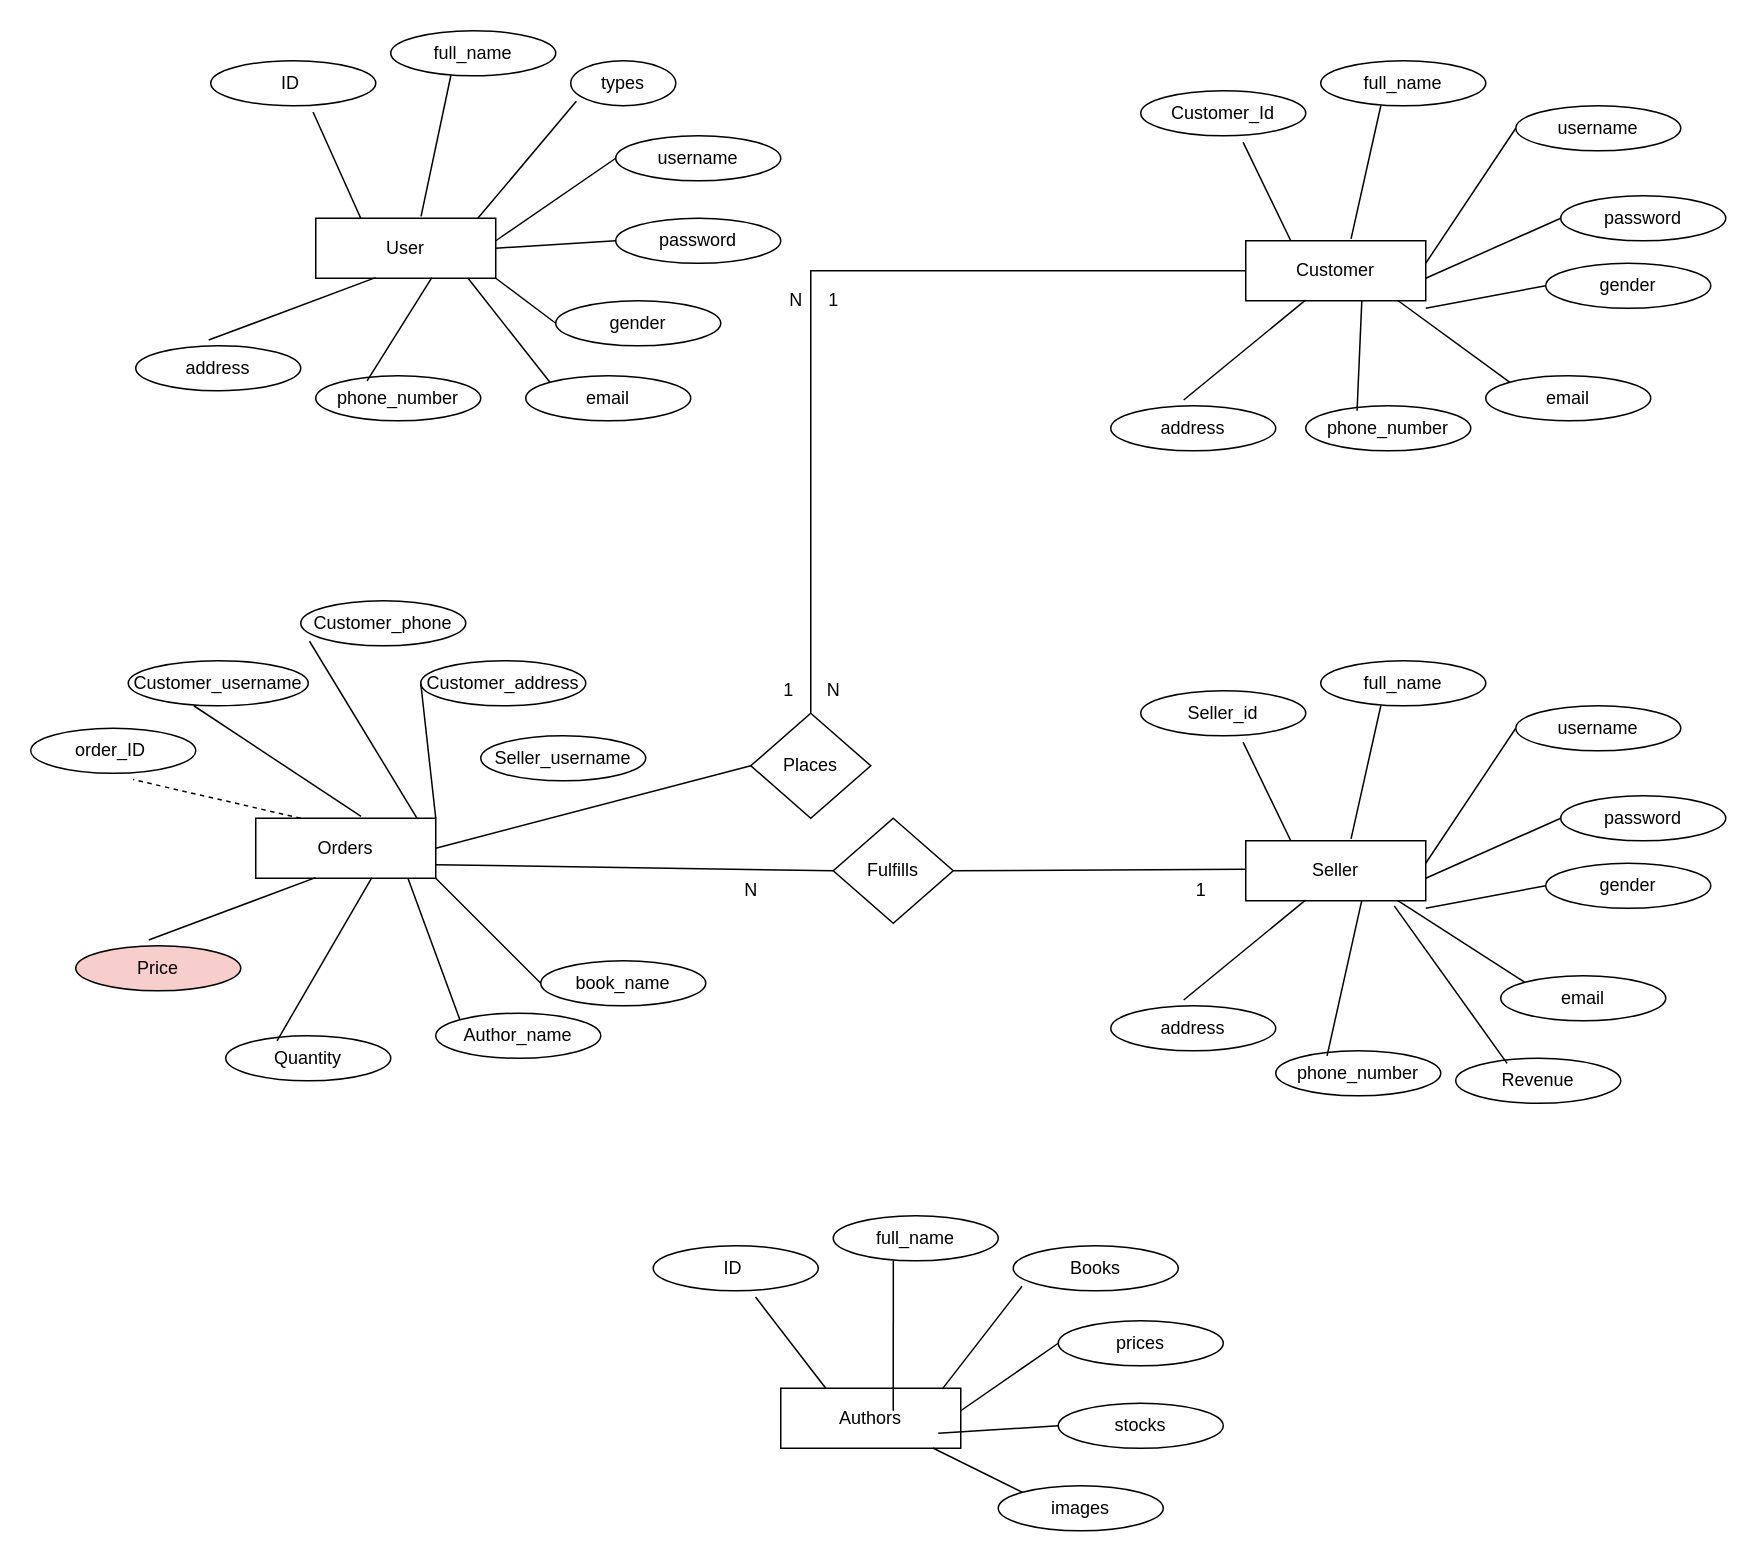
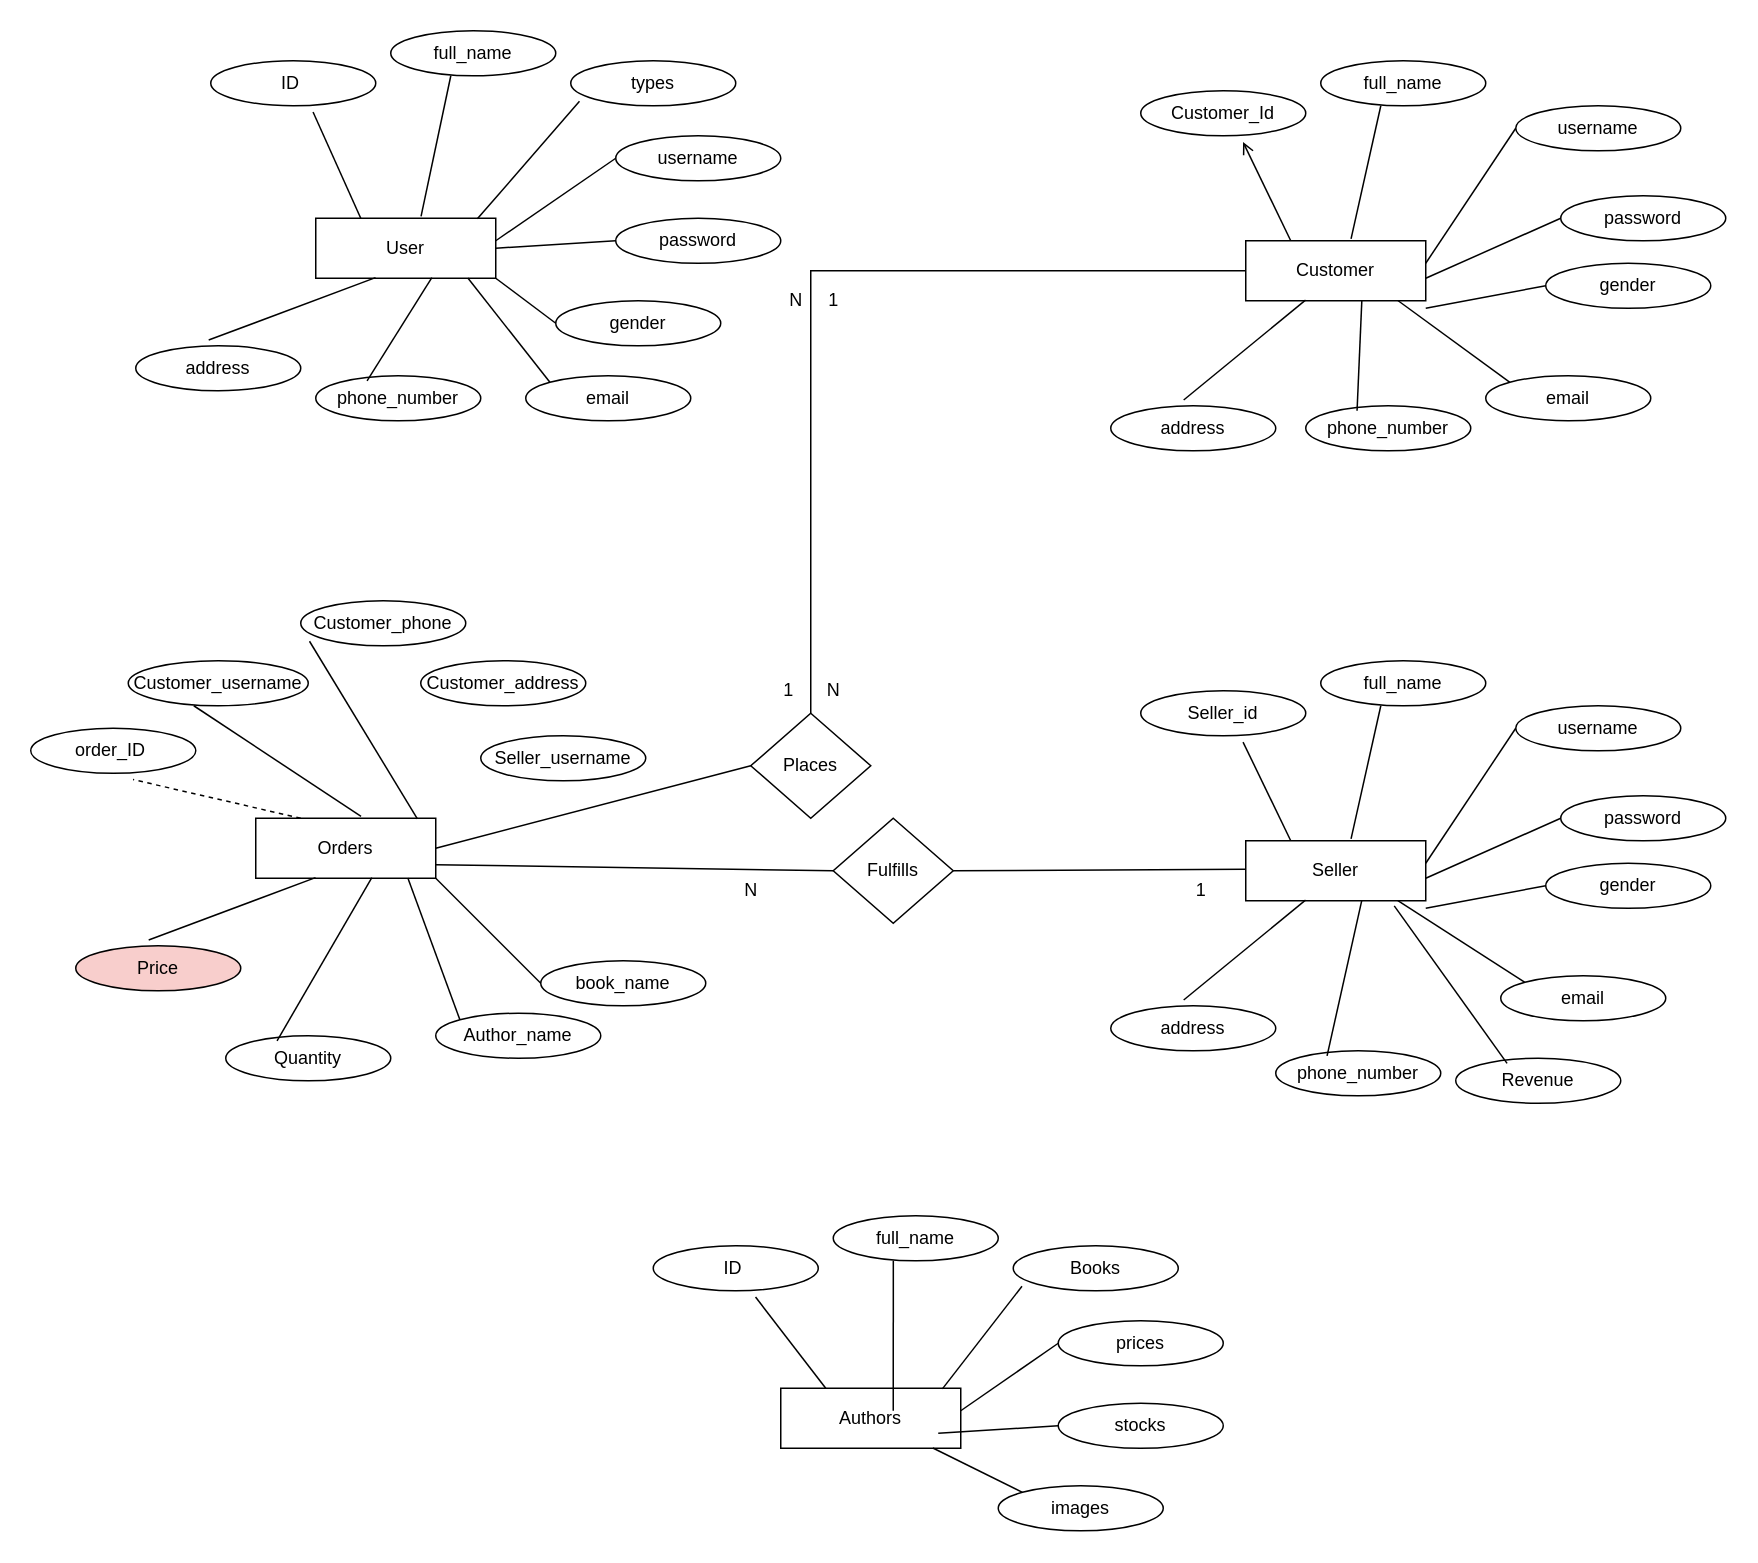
(623, 83) -> (653, 83)
(1245, 147) -> (1246, 149)
(428, 752) -> none
